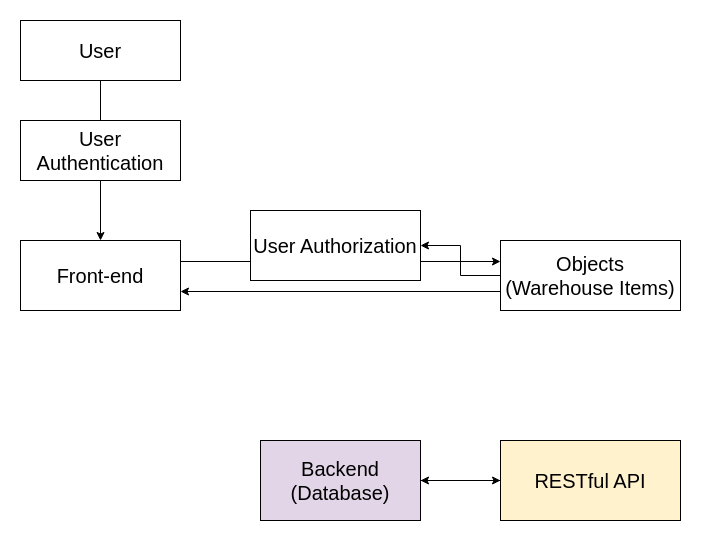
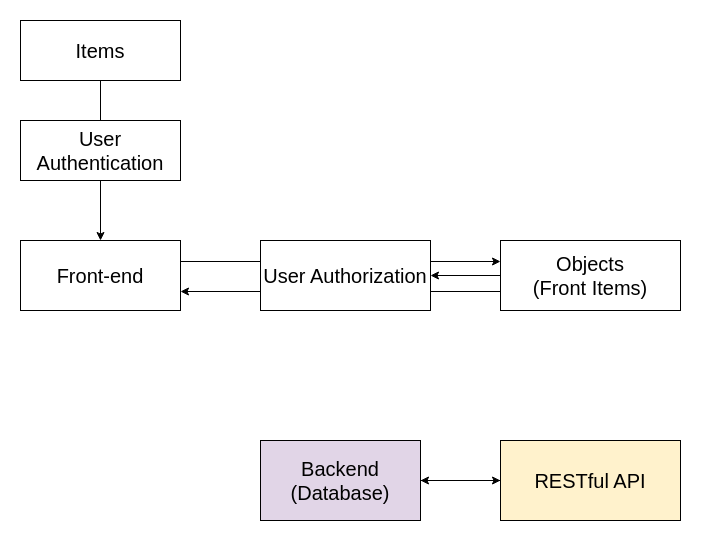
(101, 51) -> (101, 51)
(336, 246) -> (346, 276)
(591, 276) -> (591, 276)
